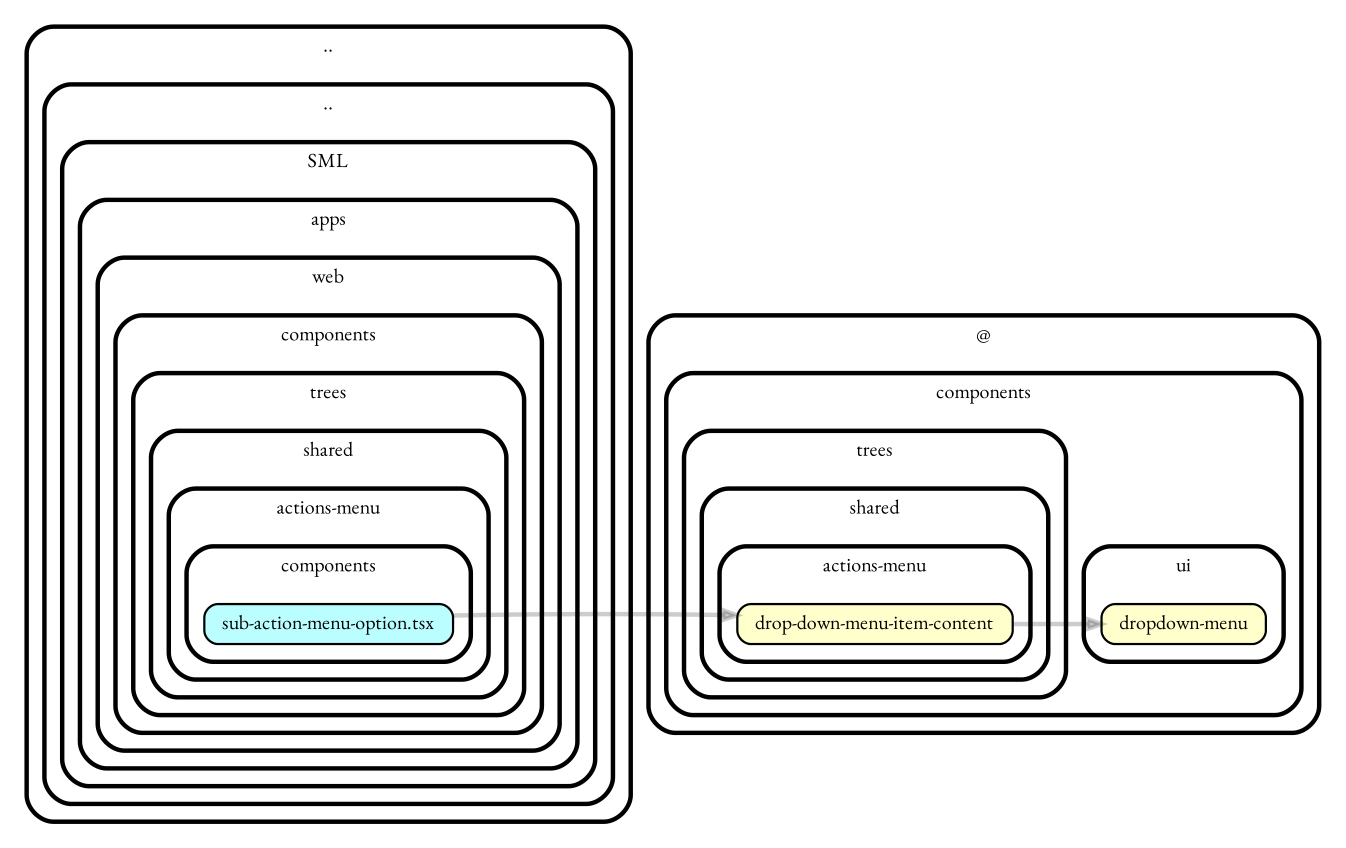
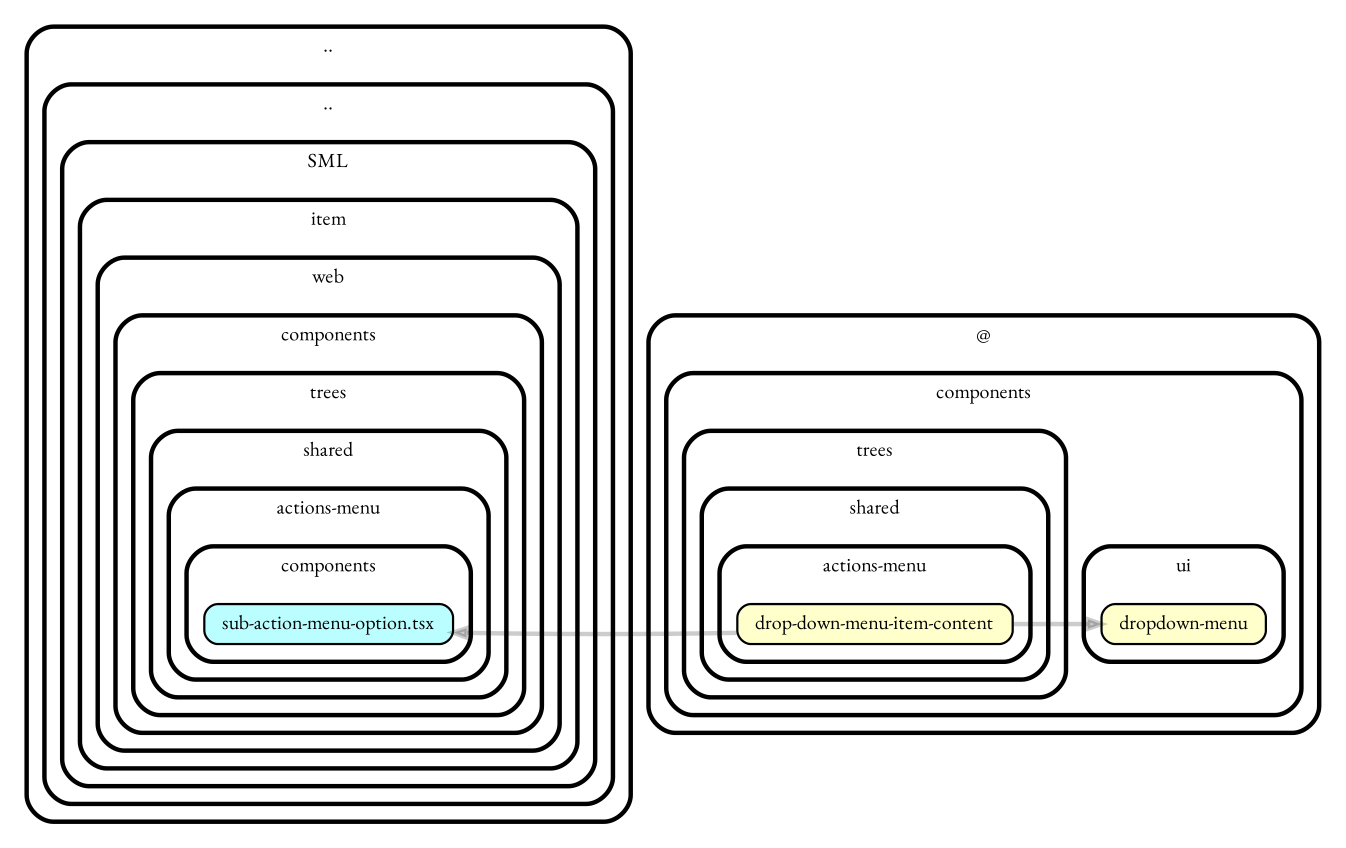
(329, 220) -> (329, 220)
(588, 614) -> (602, 634)
